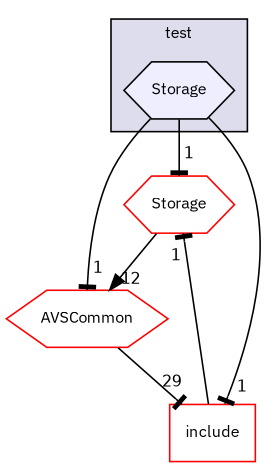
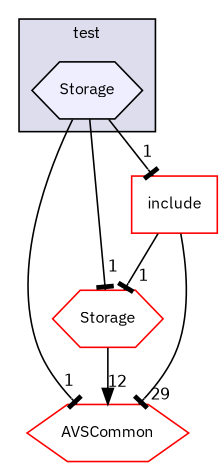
(147, 373) -> (184, 321)
